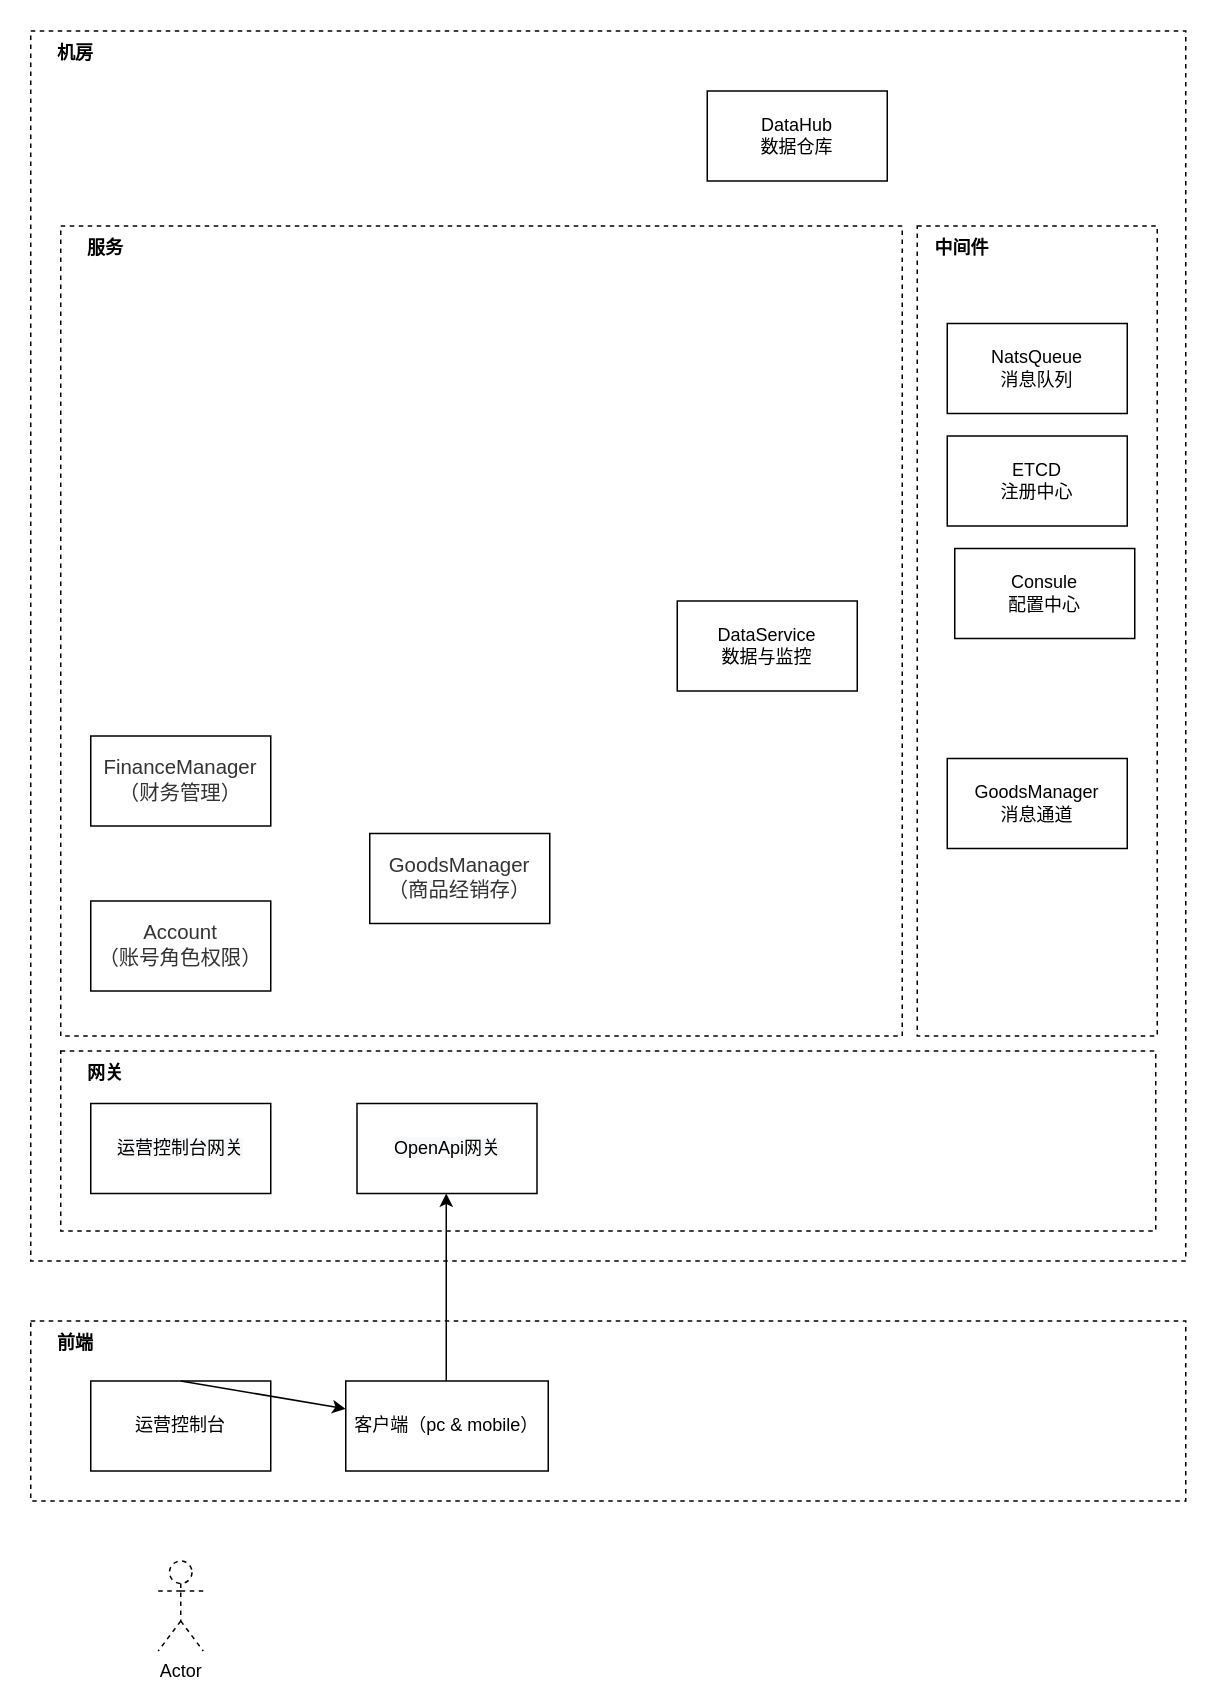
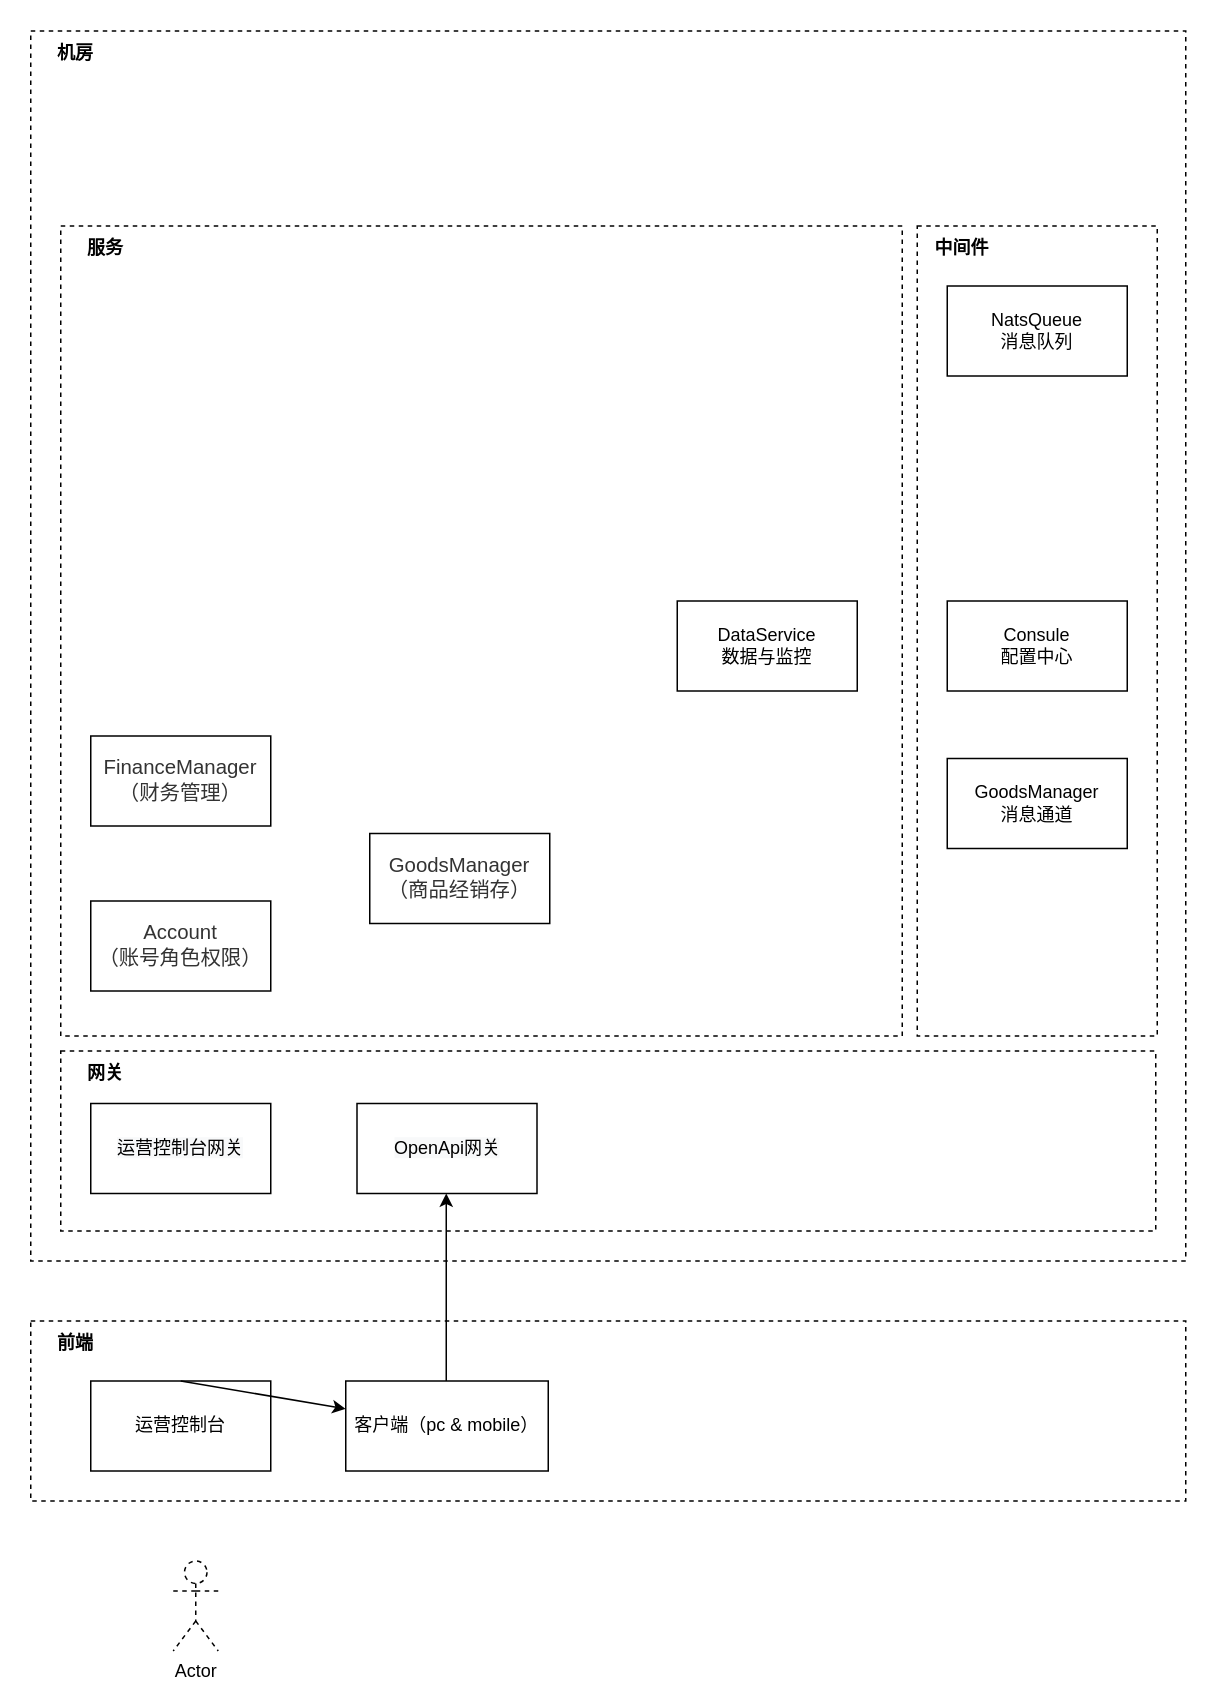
(797, 136) -> none
(1037, 368) -> (1037, 331)
(1037, 481) -> none
(1045, 593) -> (1037, 646)
(181, 1606) -> (196, 1606)
